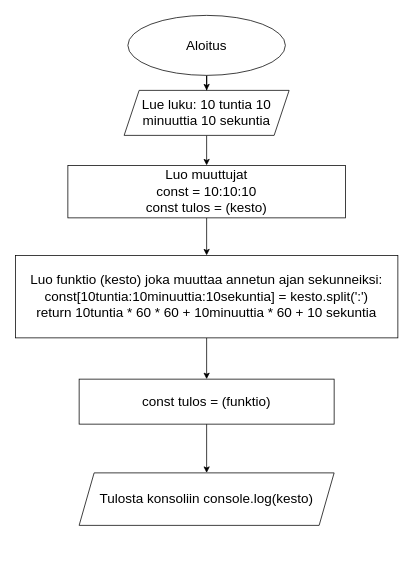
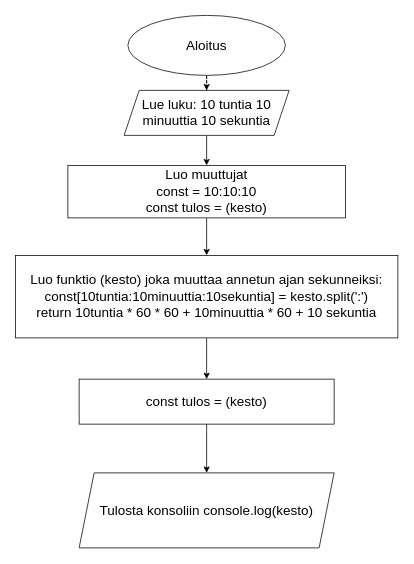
(207, 77) -> (207, 77)
(207, 402) -> (207, 402)
(207, 499) -> (207, 510)
